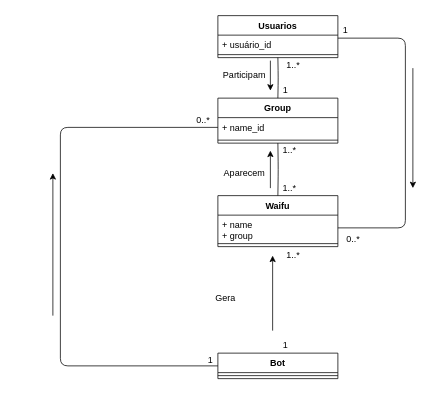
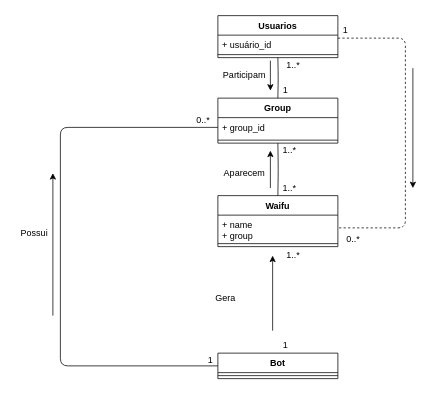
(242, 128) -> (245, 128)
(405, 132) -> (405, 132)
none -> (34, 233)
